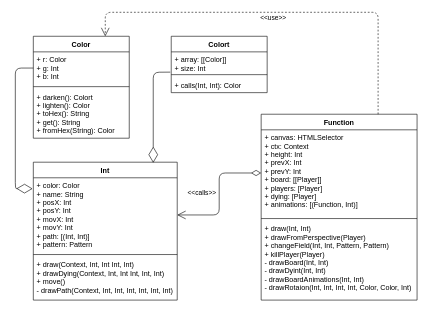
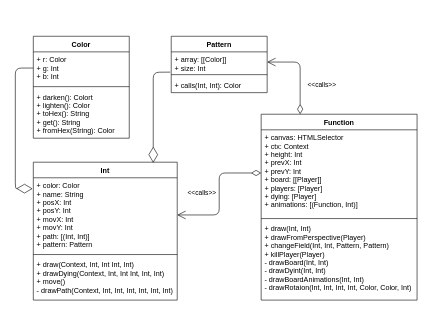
(282, 12) -> none
(219, 44) -> (219, 44)
none -> (300, 80)
